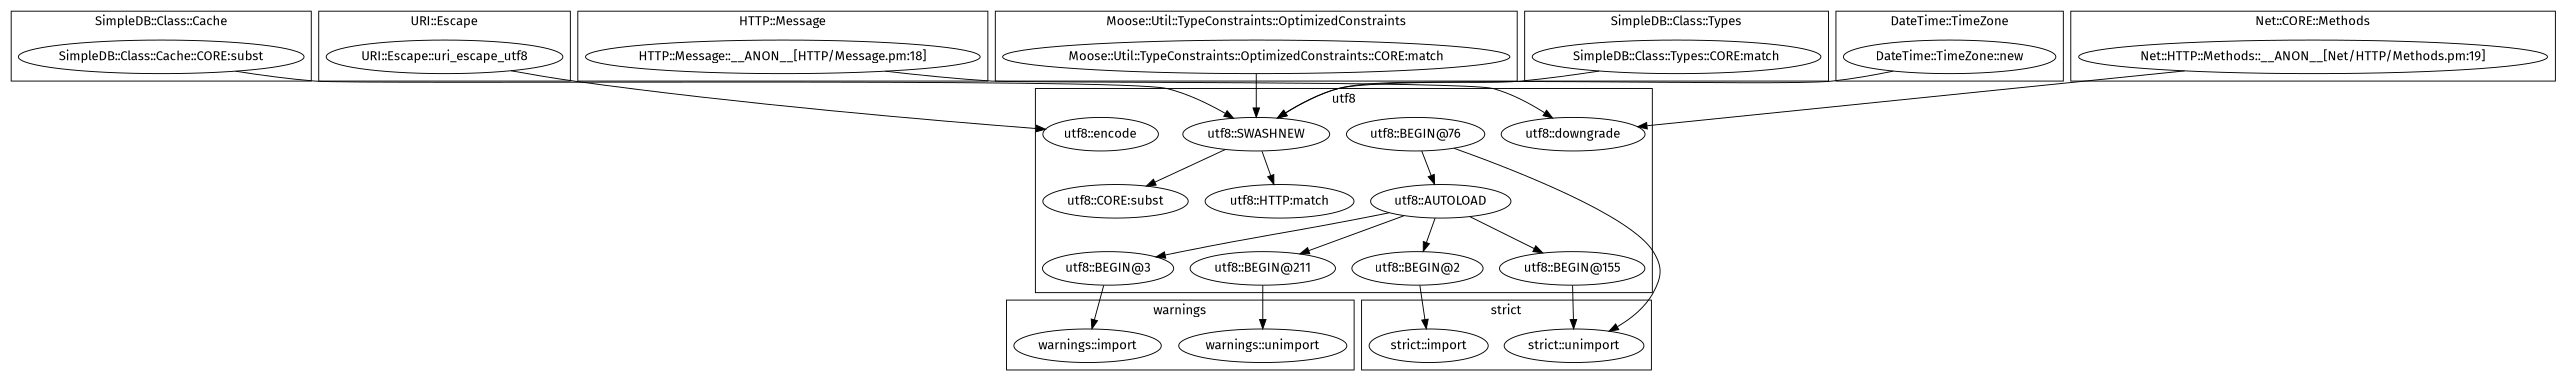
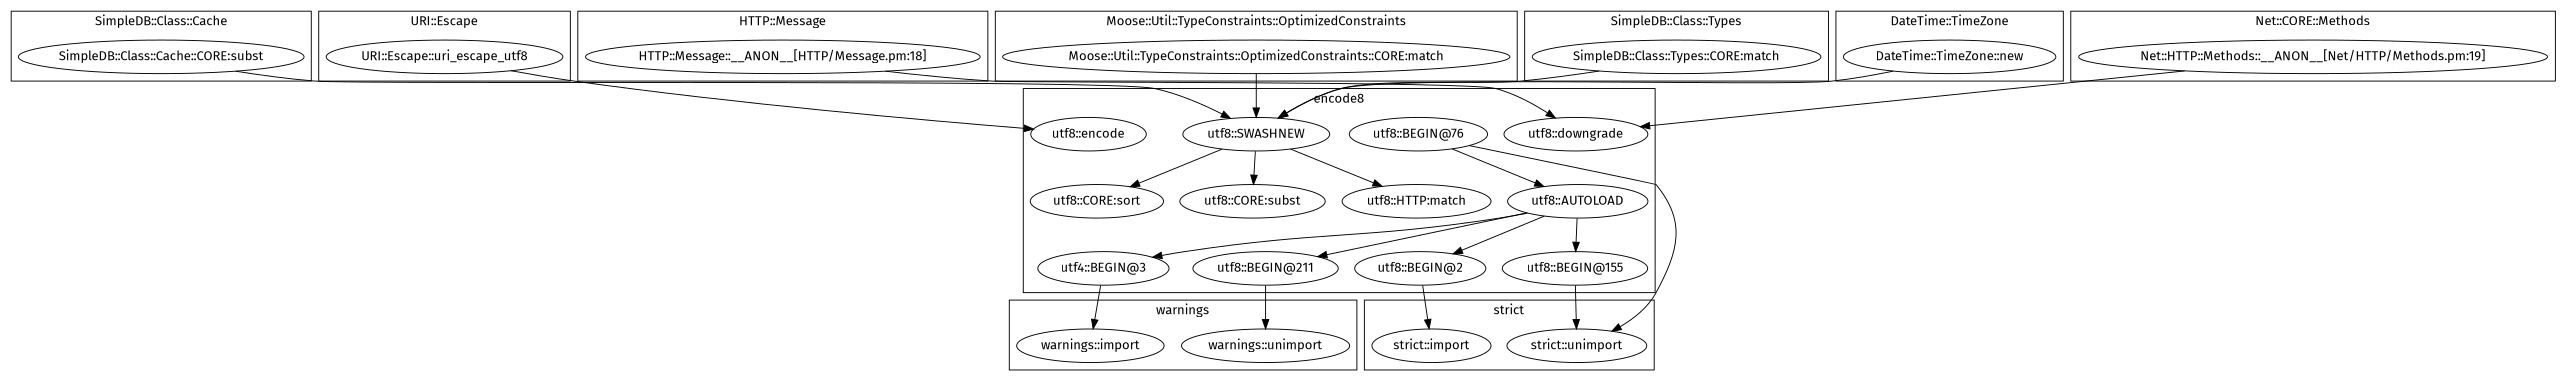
(1344, 99) -> (1339, 99)
none -> (1097, 201)
(1108, 268) -> (1103, 268)
